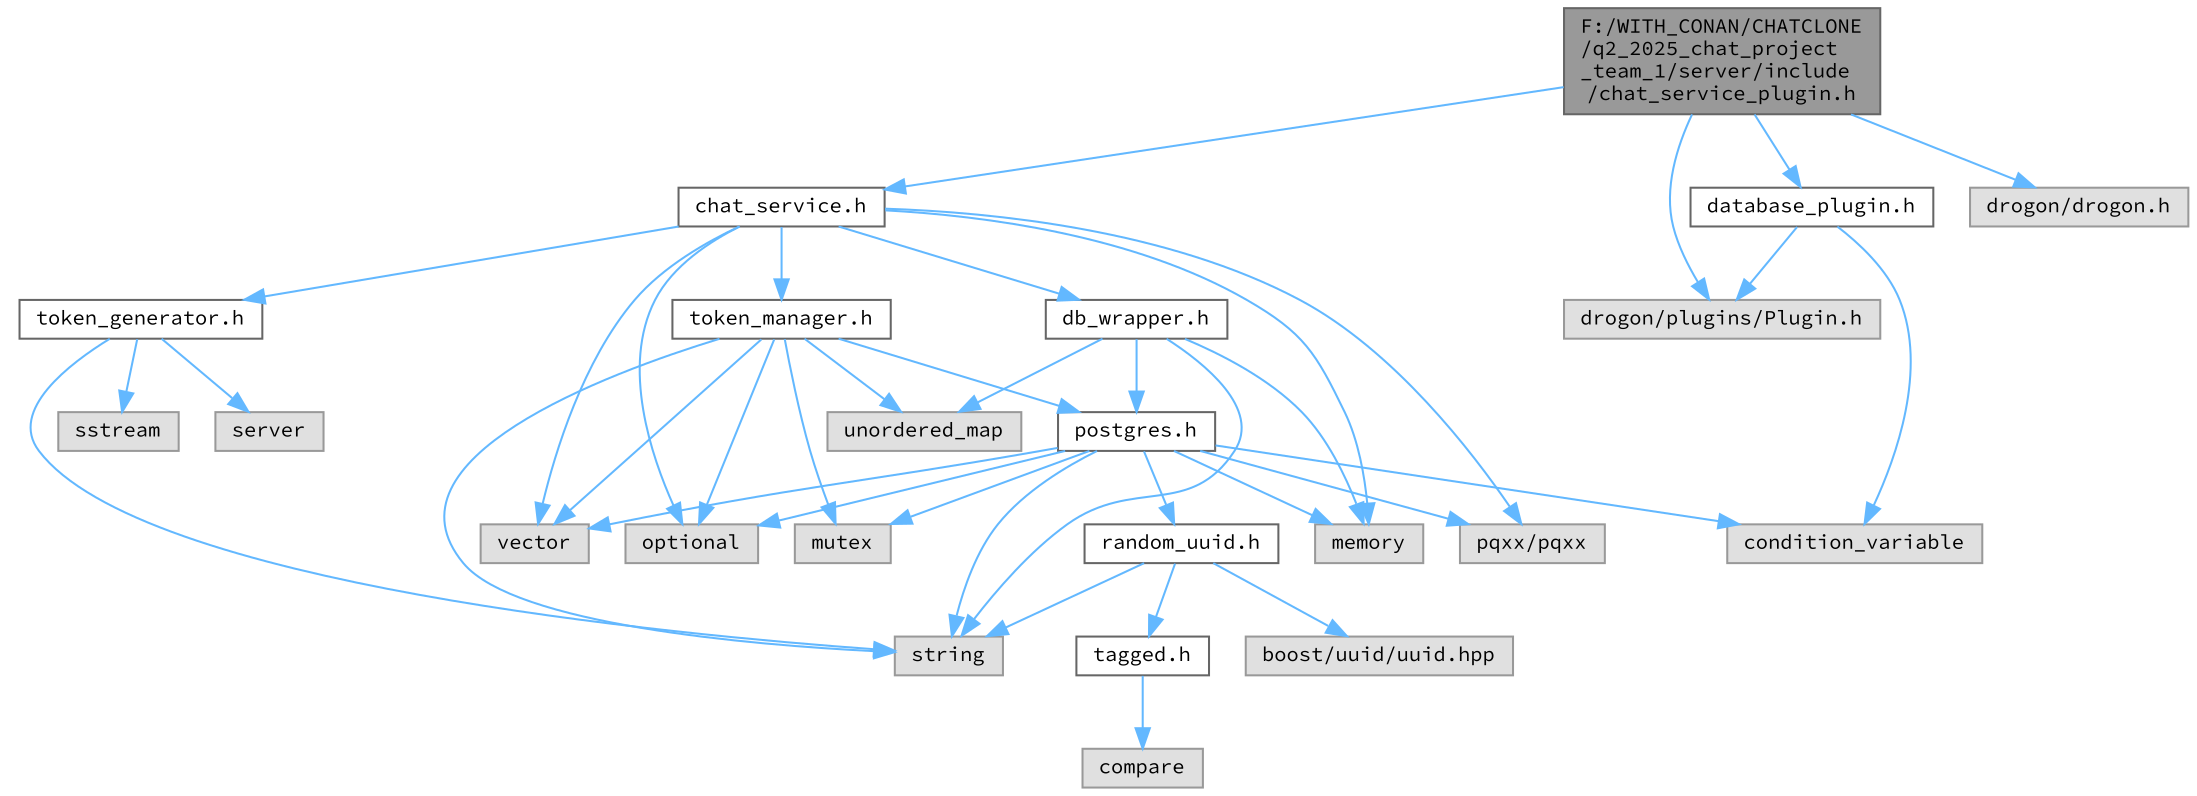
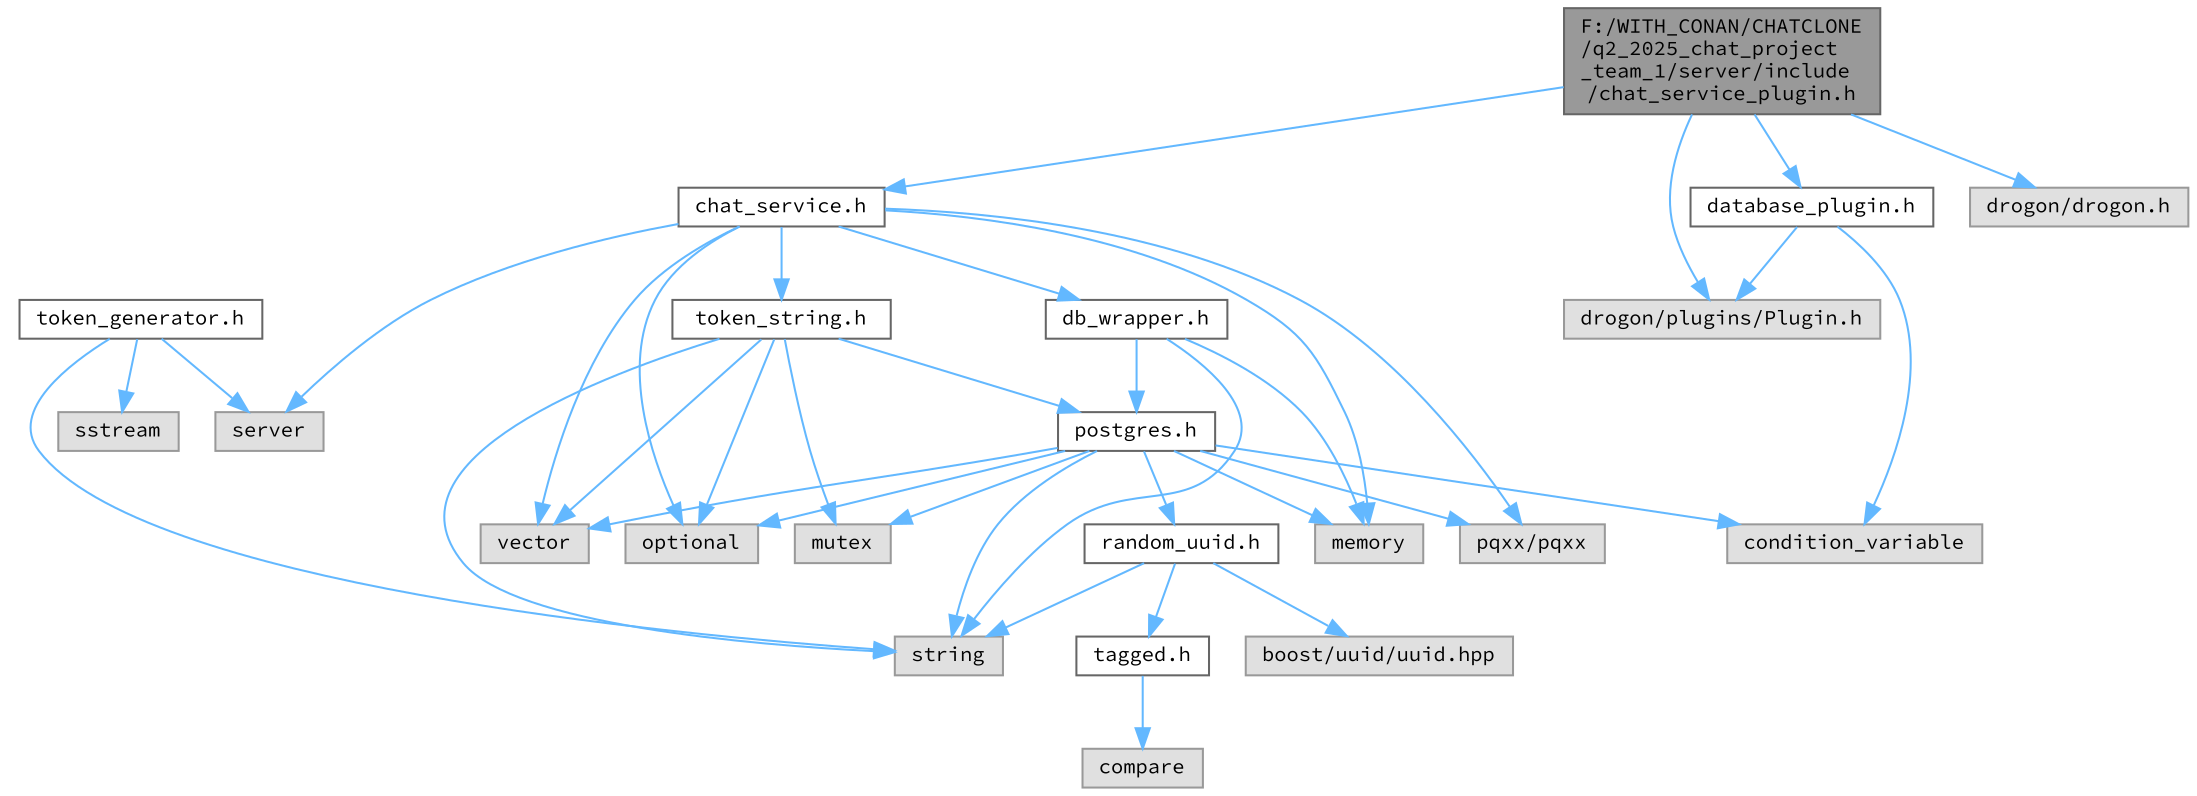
(472, 261) -> (475, 280)
(782, 319) -> (782, 319)
(924, 432) -> none
